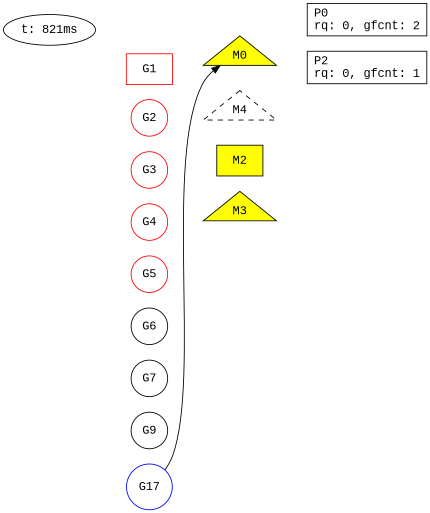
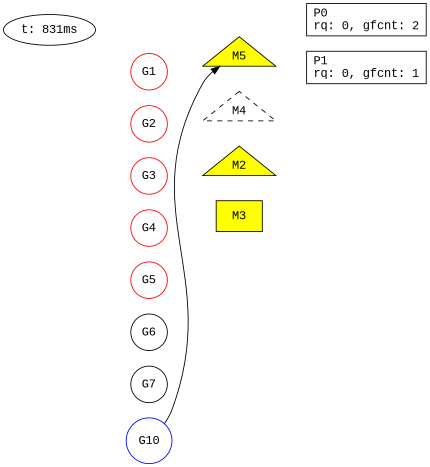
(49, 30) -> (49, 30)
(240, 56) -> (239, 56)
(367, 67) -> (366, 67)
(149, 69) -> (149, 72)
(240, 161) -> (239, 166)
(240, 211) -> (239, 216)
(149, 431) -> none
(149, 487) -> (149, 441)
